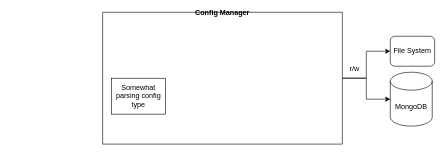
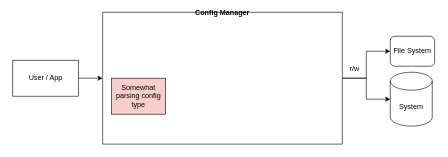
none -> (45, 78)
none -> (79, 78)
(138, 96) -> (138, 96)
(411, 107) -> (411, 107)
